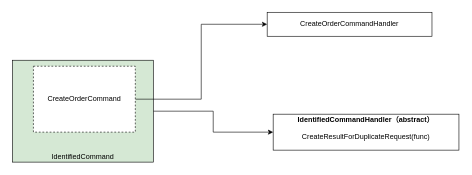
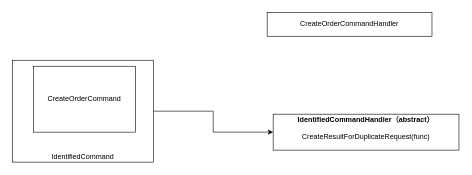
(201, 24) -> none
(84, 99) -> (84, 99)
(83, 156) -> (83, 156)
